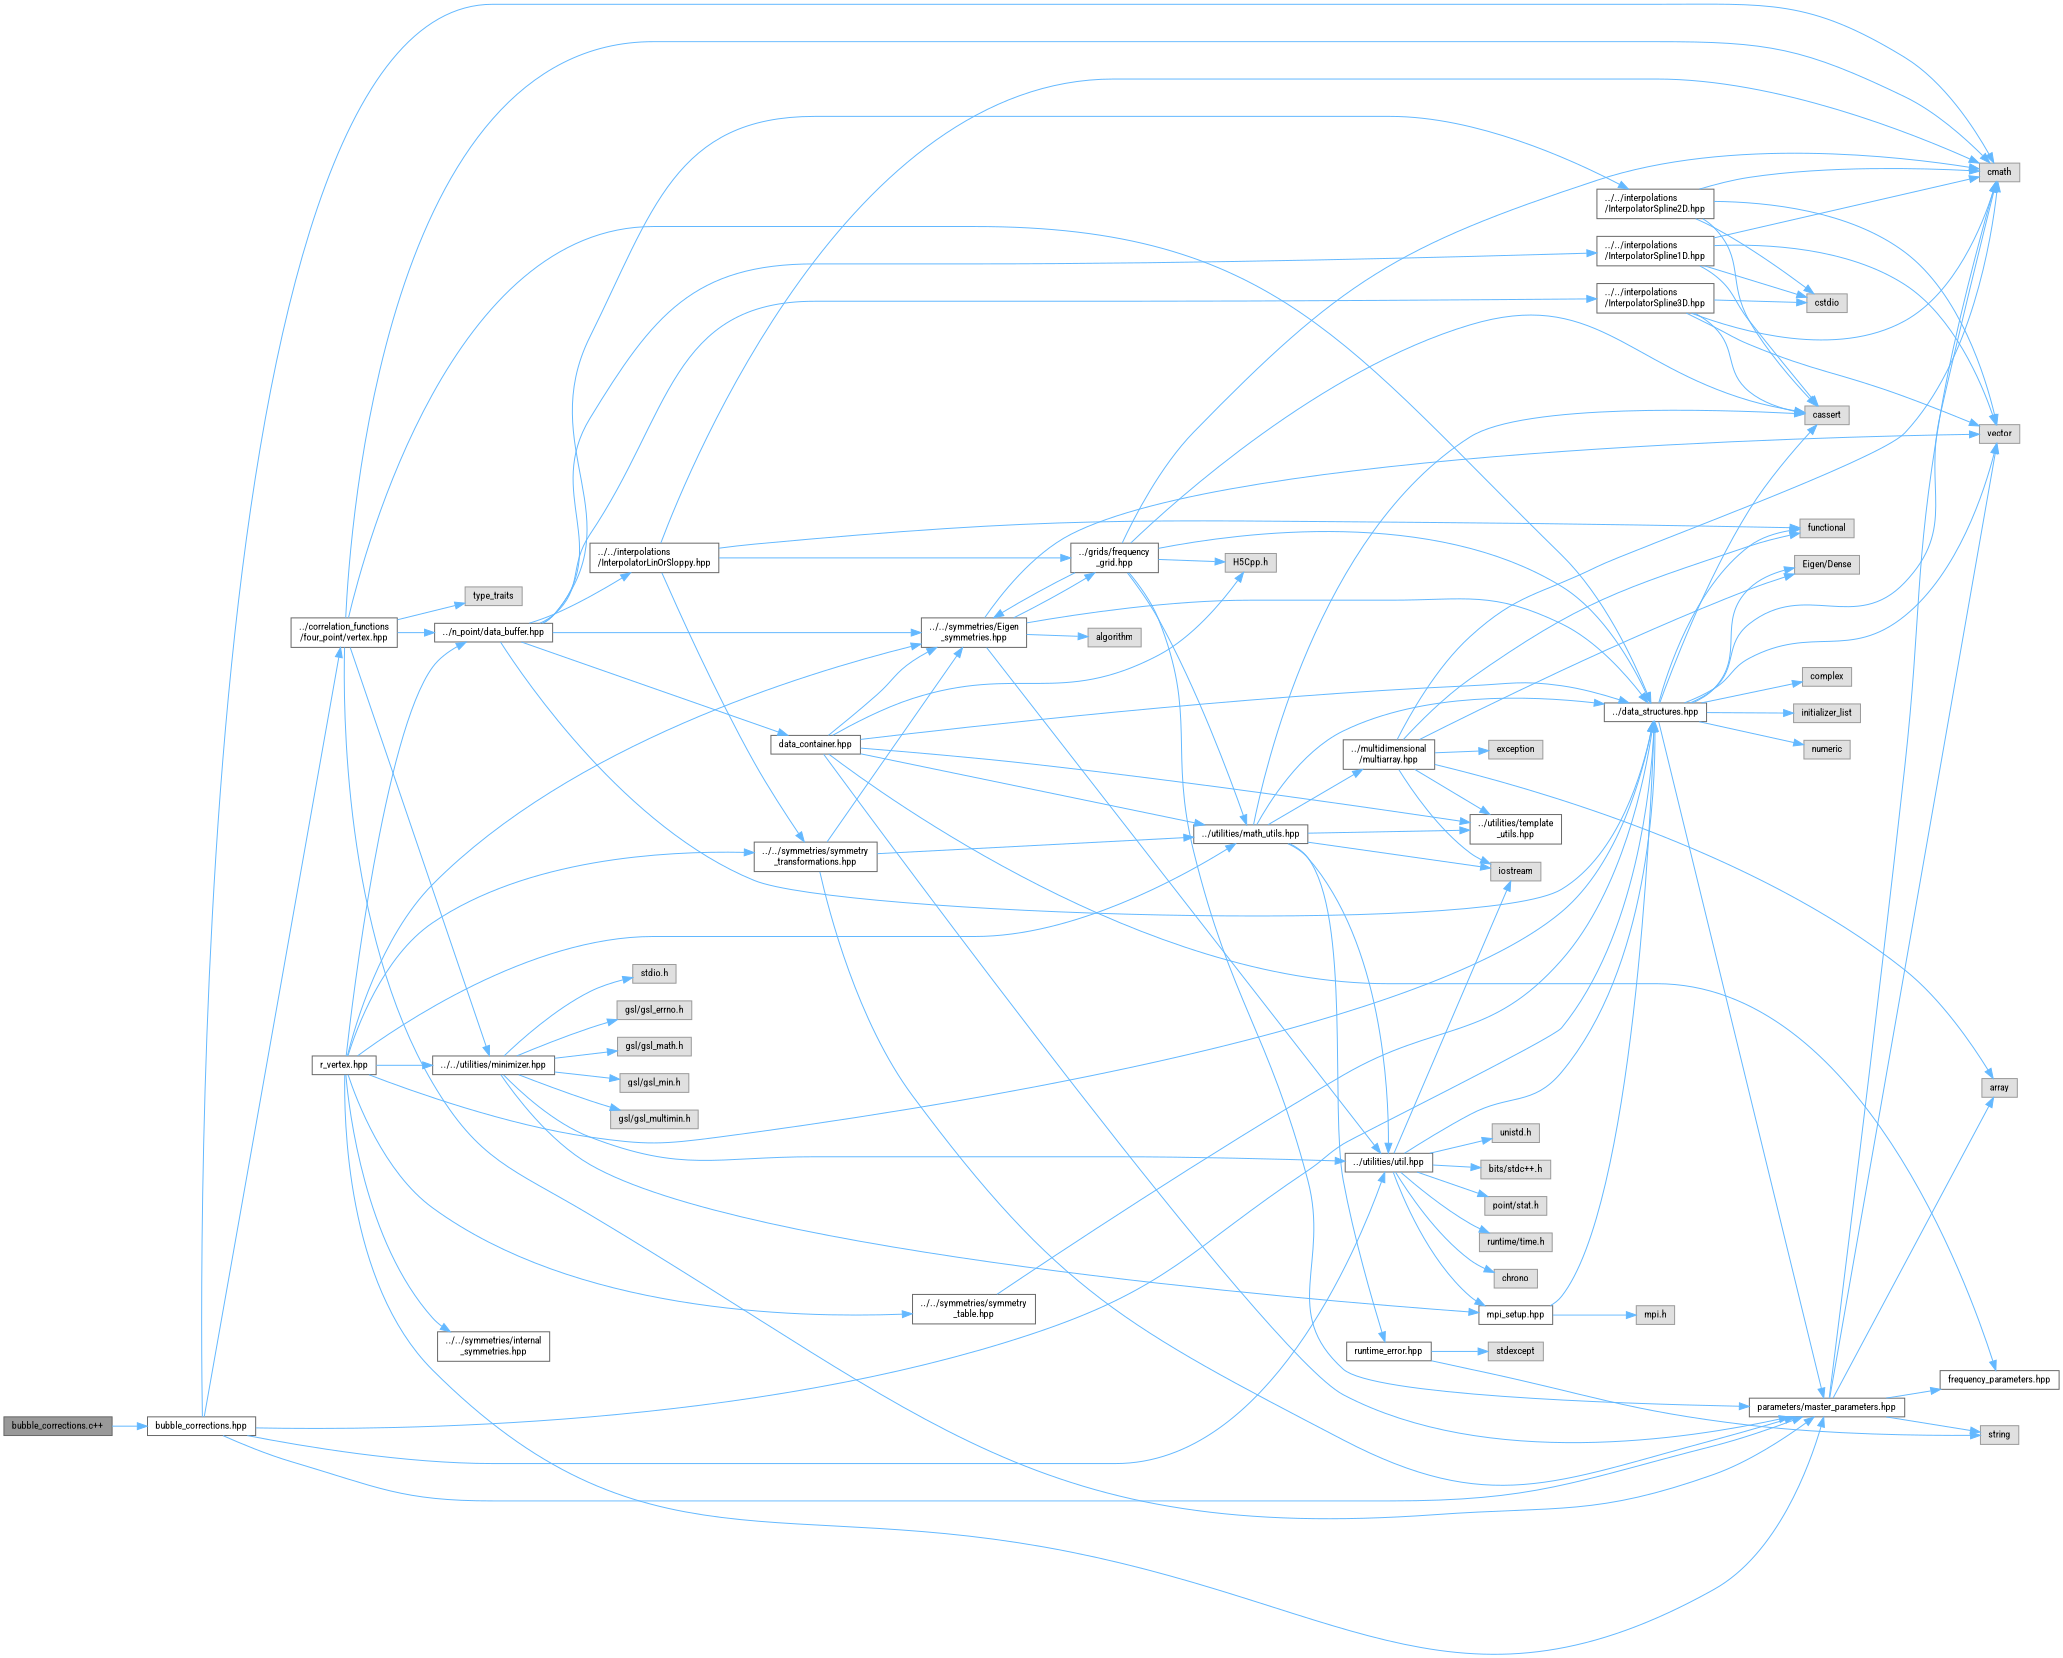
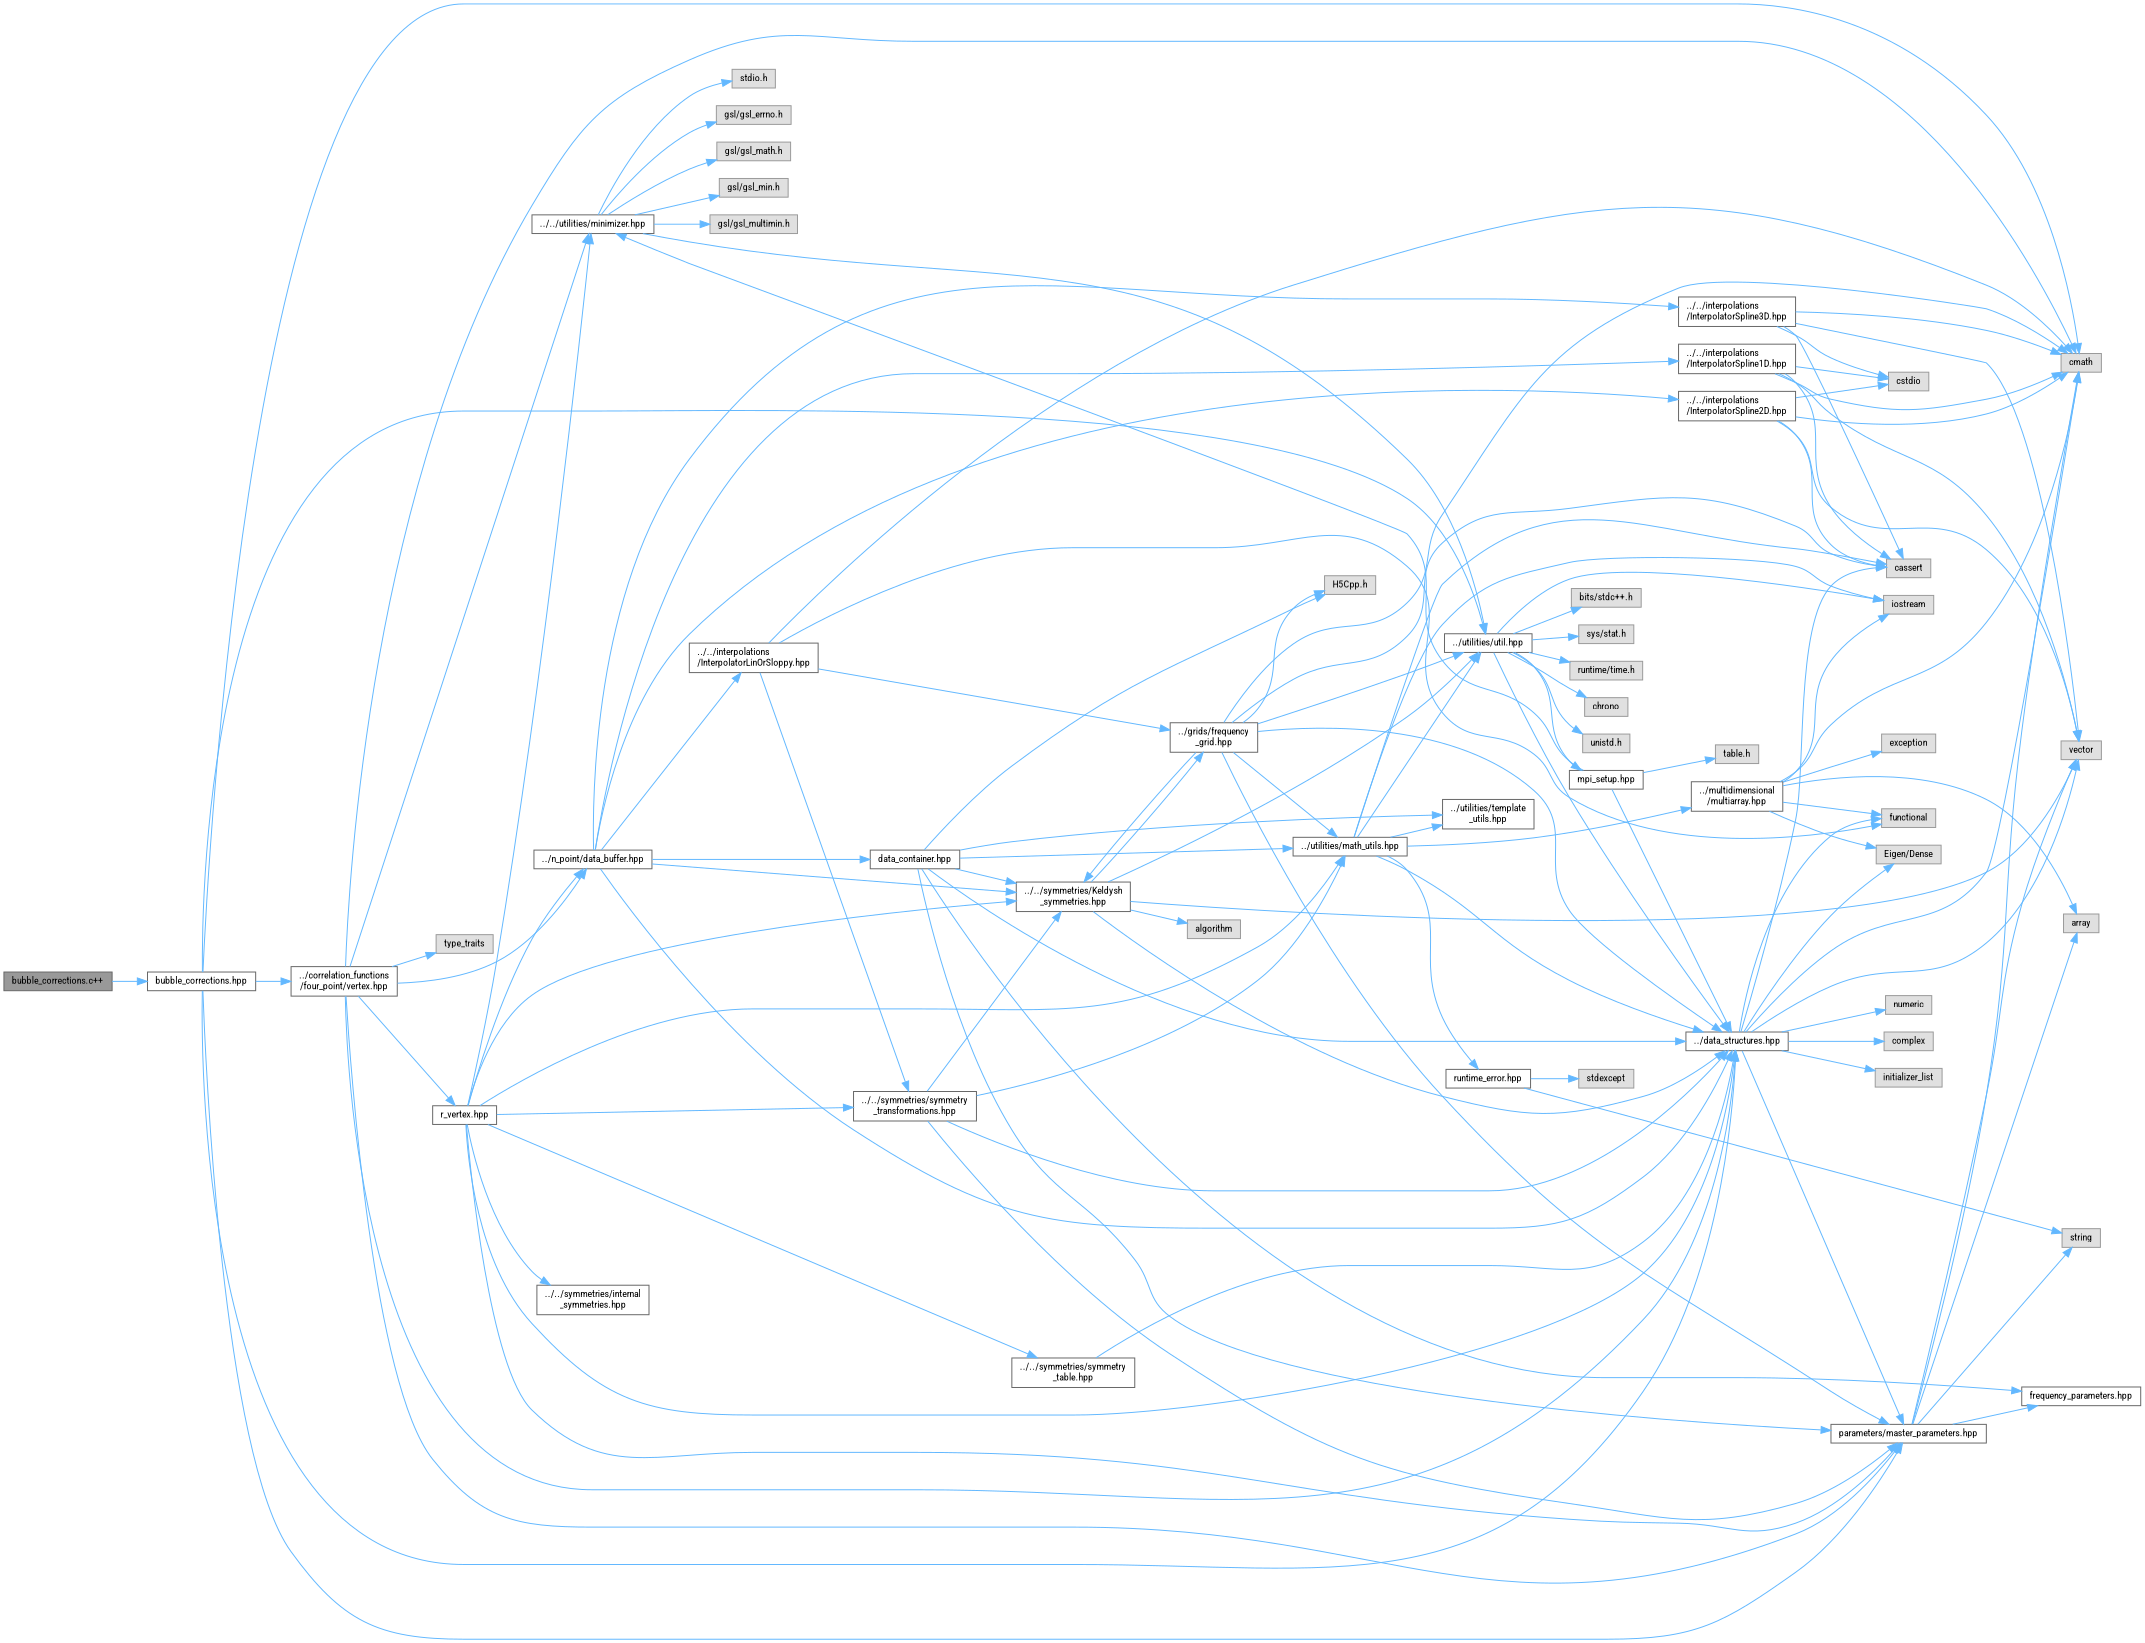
(974, 633) -> (1073, 897)
none -> (1356, 691)
(1448, 789) -> none
none -> (403, 1047)
none -> (1350, 1191)
(1516, 1206) -> (1606, 634)
(961, 1257) -> (1166, 441)
(1655, 1315) -> (1737, 754)
